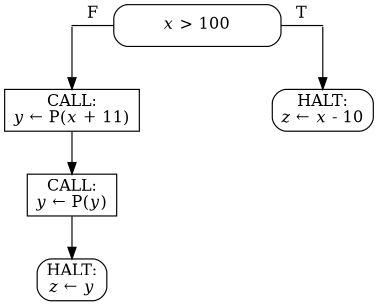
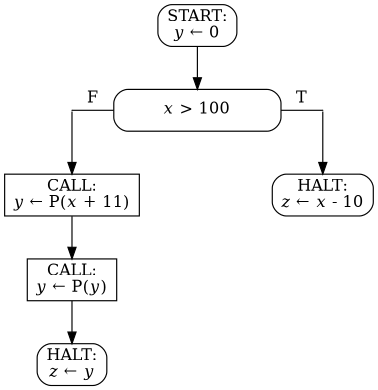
none -> (197, 26)
